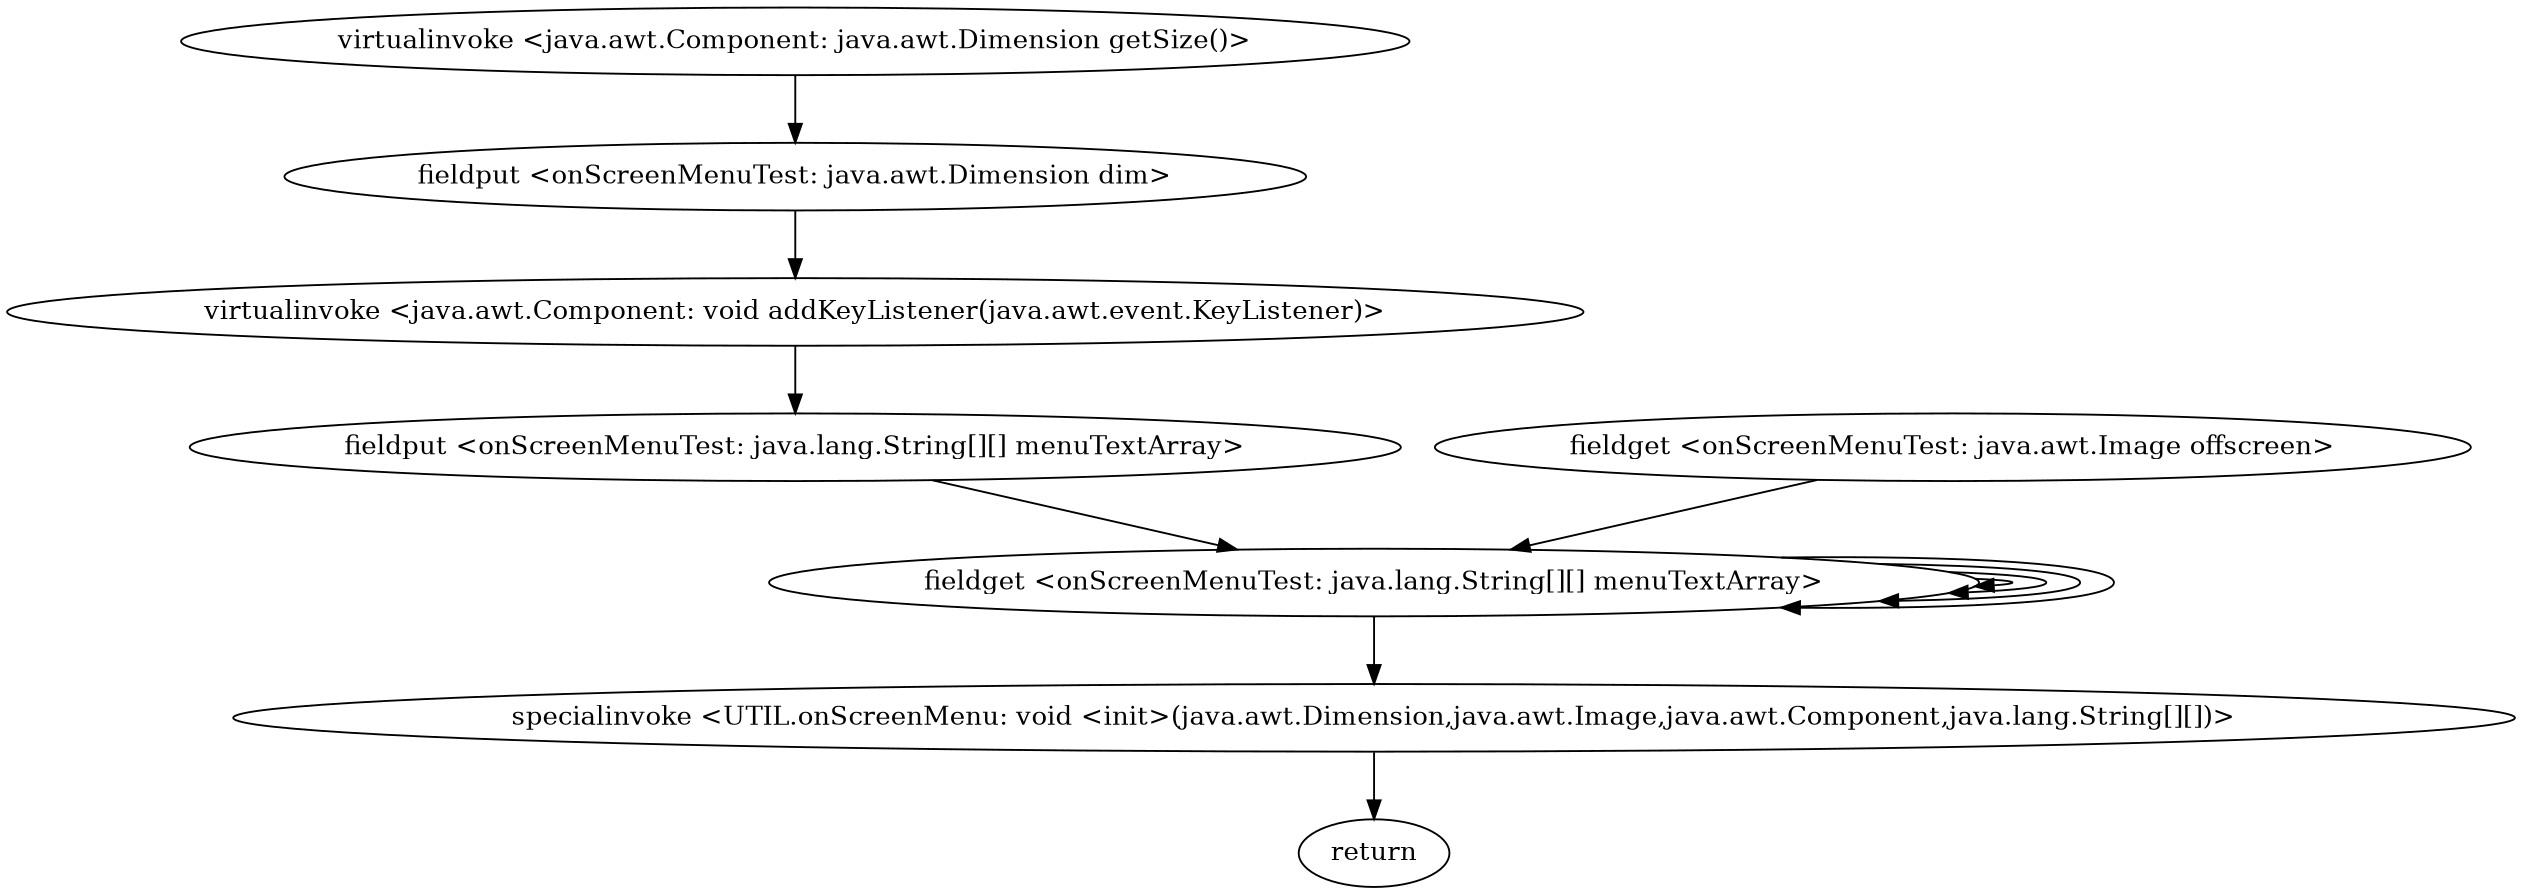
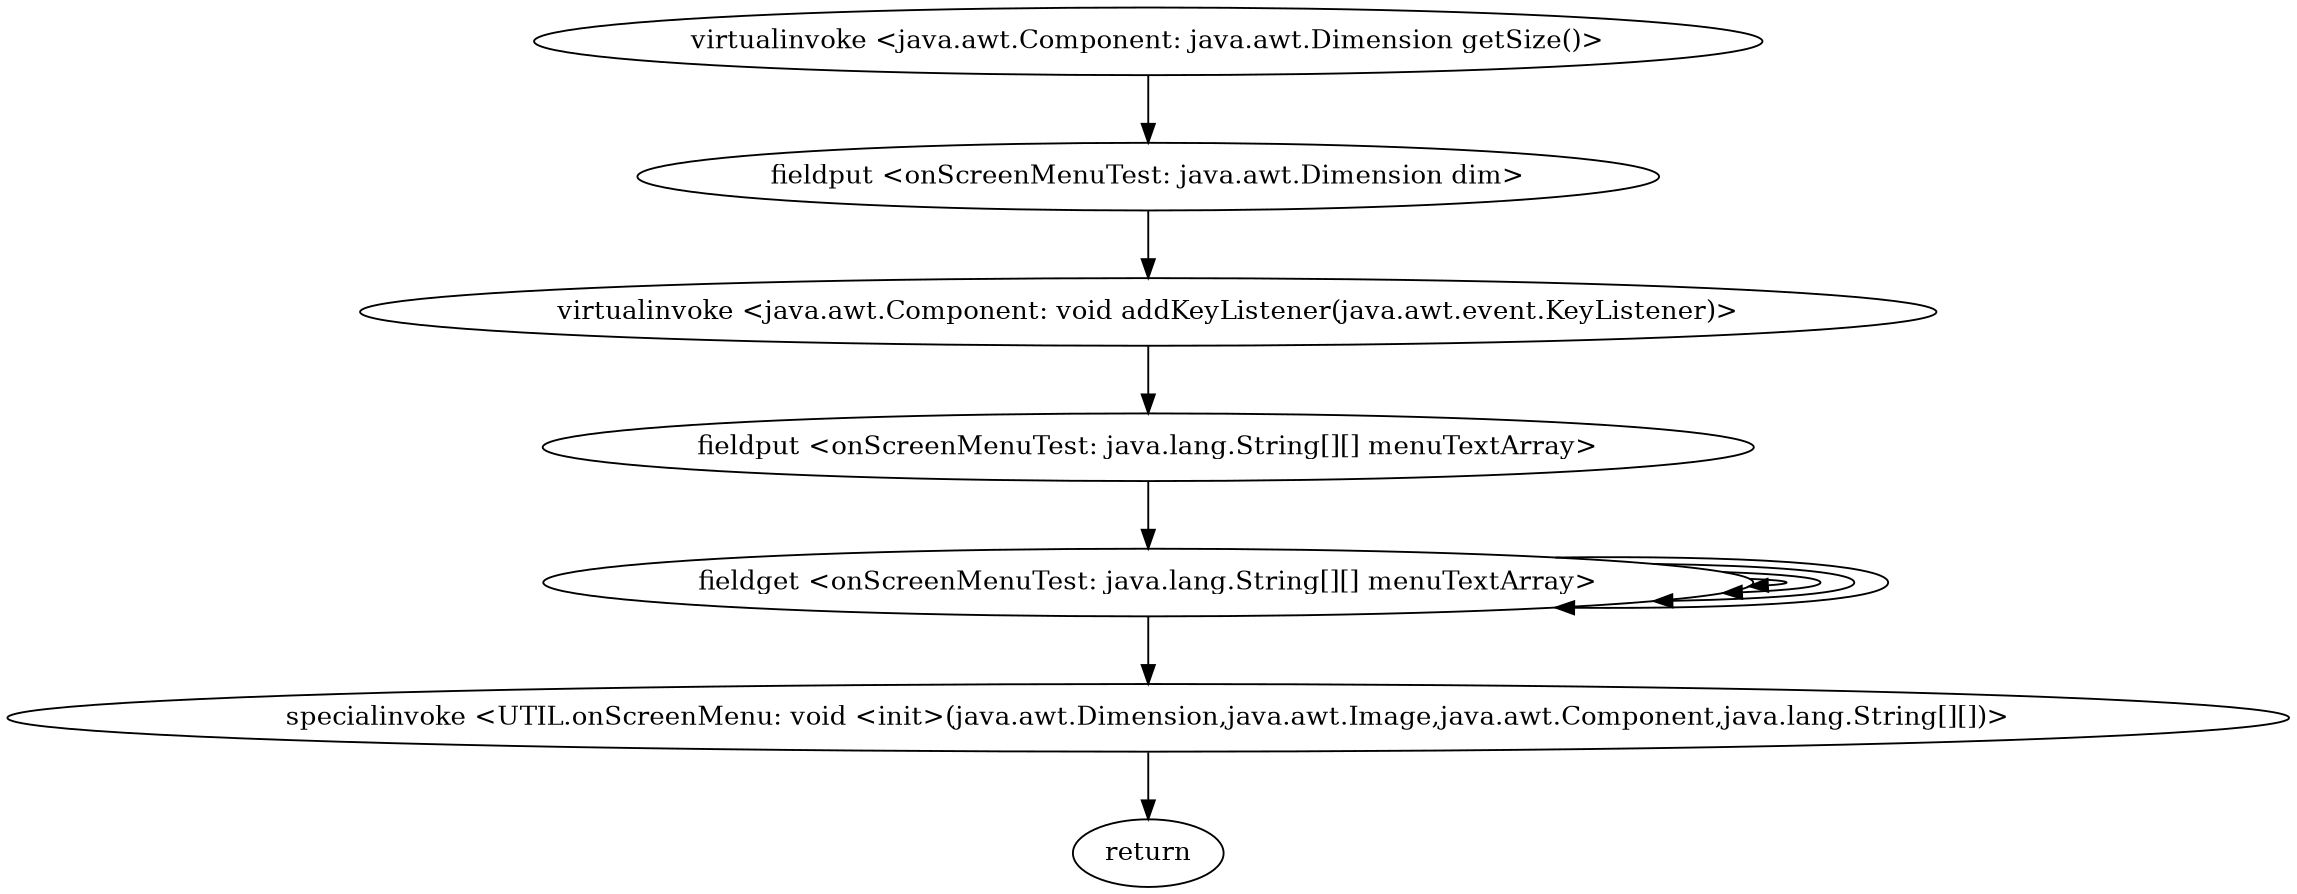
(1953, 447) -> none
